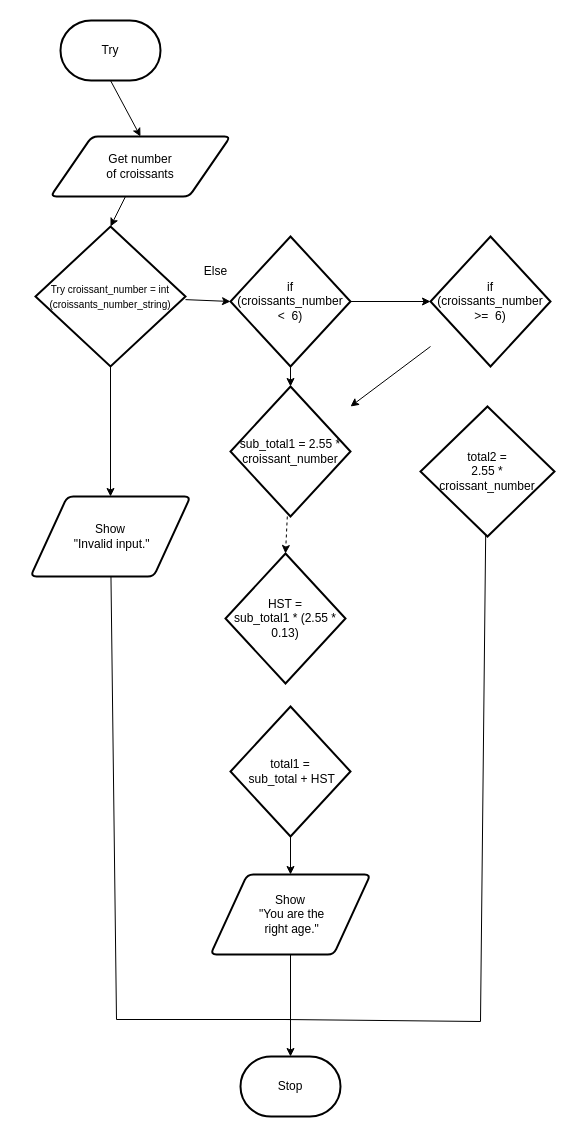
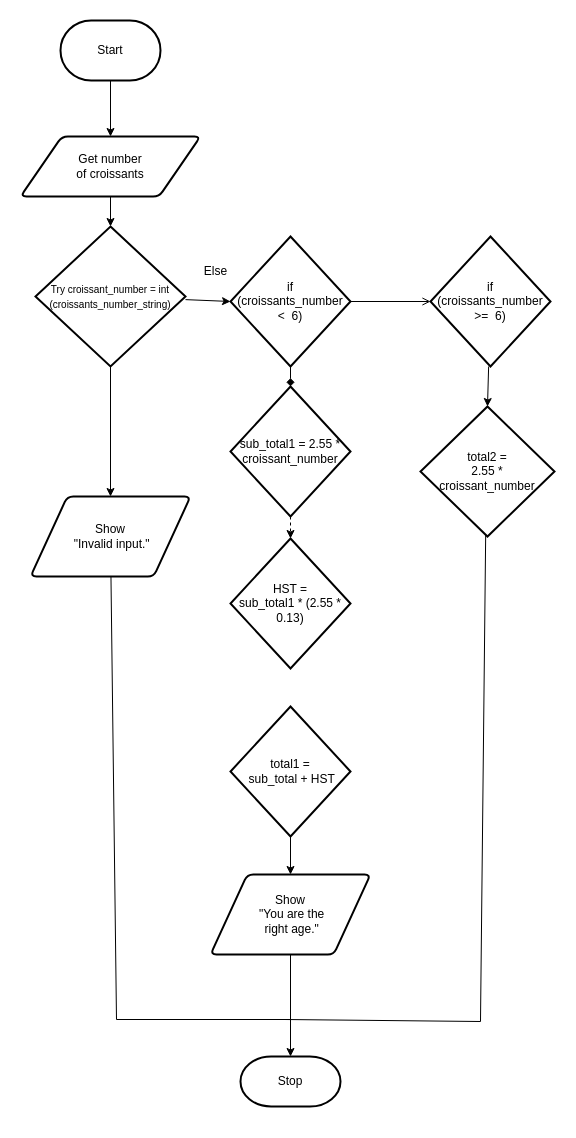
(111, 51) -> (111, 51)
(141, 167) -> (111, 167)
(422, 302) -> (423, 302)
(393, 374) -> (488, 383)
(291, 378) -> (291, 378)
(286, 619) -> (291, 604)
(291, 1087) -> (291, 1082)
